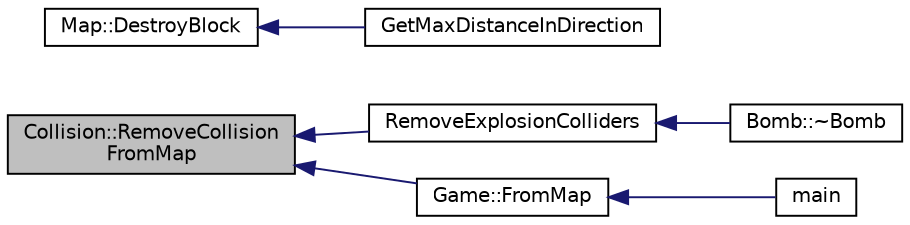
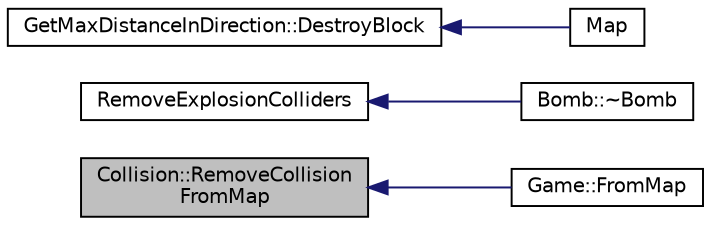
(151, 27) -> (225, 27)
(513, 27) -> (607, 27)
(342, 133) -> none
(816, 197) -> none
